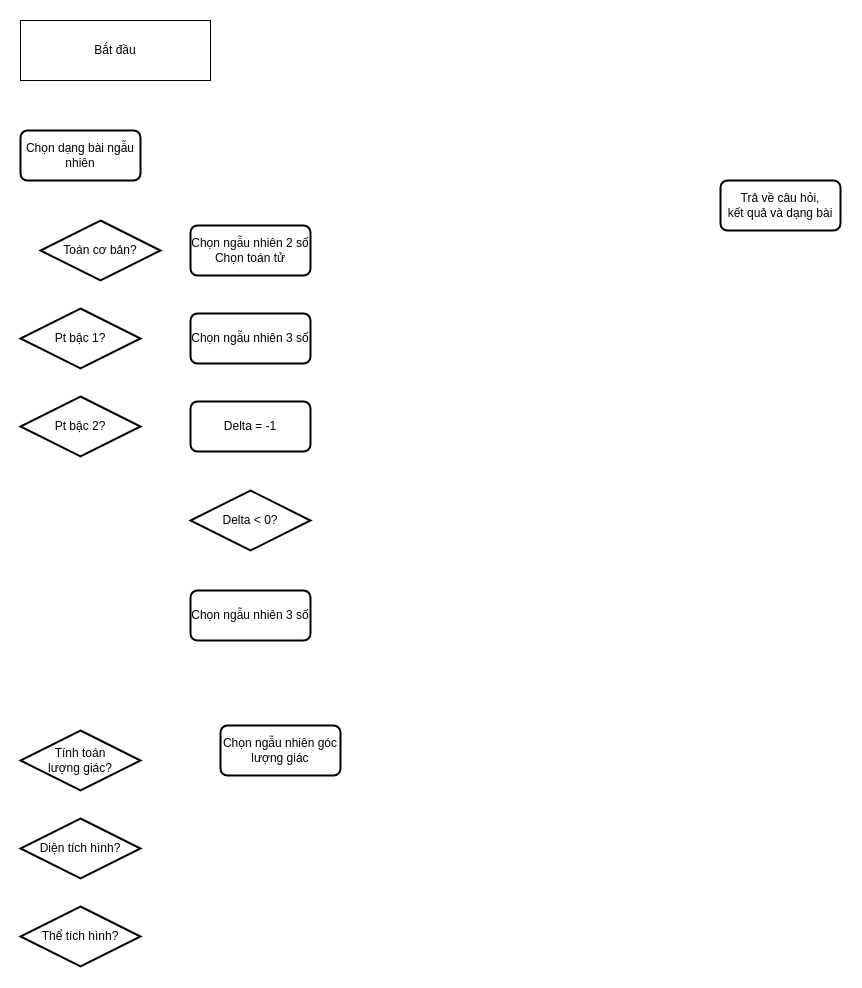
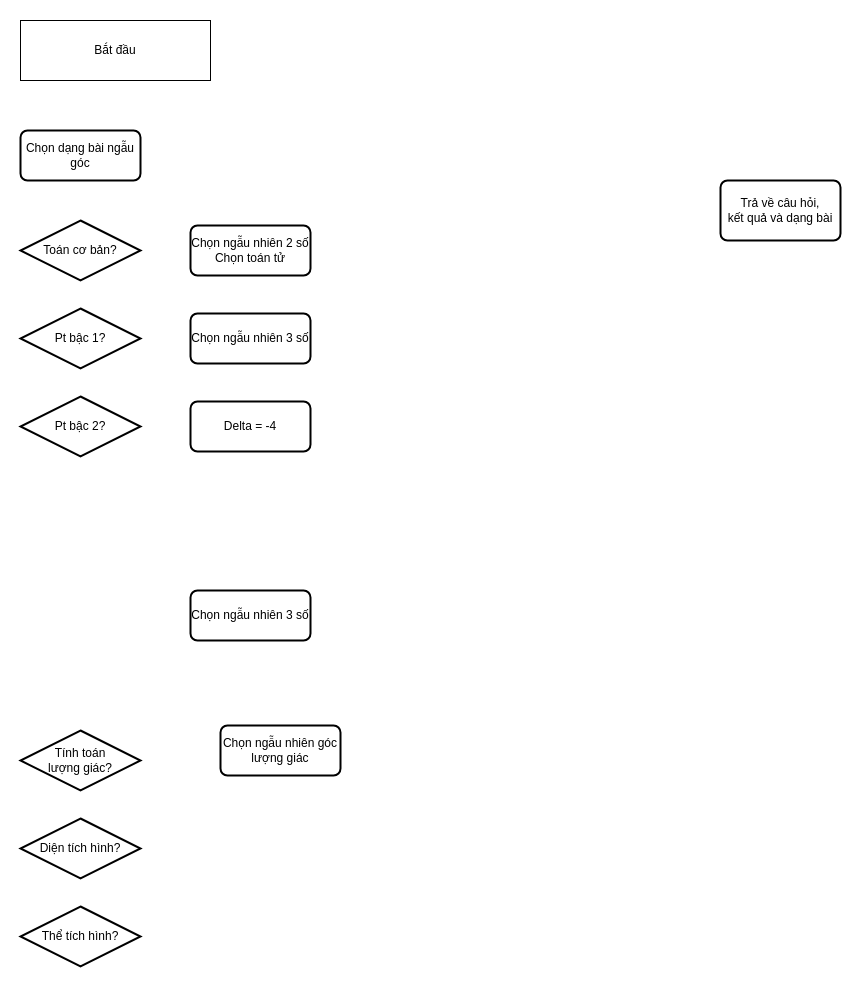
(81, 156) -> (81, 156)
(781, 206) -> (781, 211)
(101, 251) -> (81, 251)
(251, 427) -> (251, 427)
(251, 521) -> none
